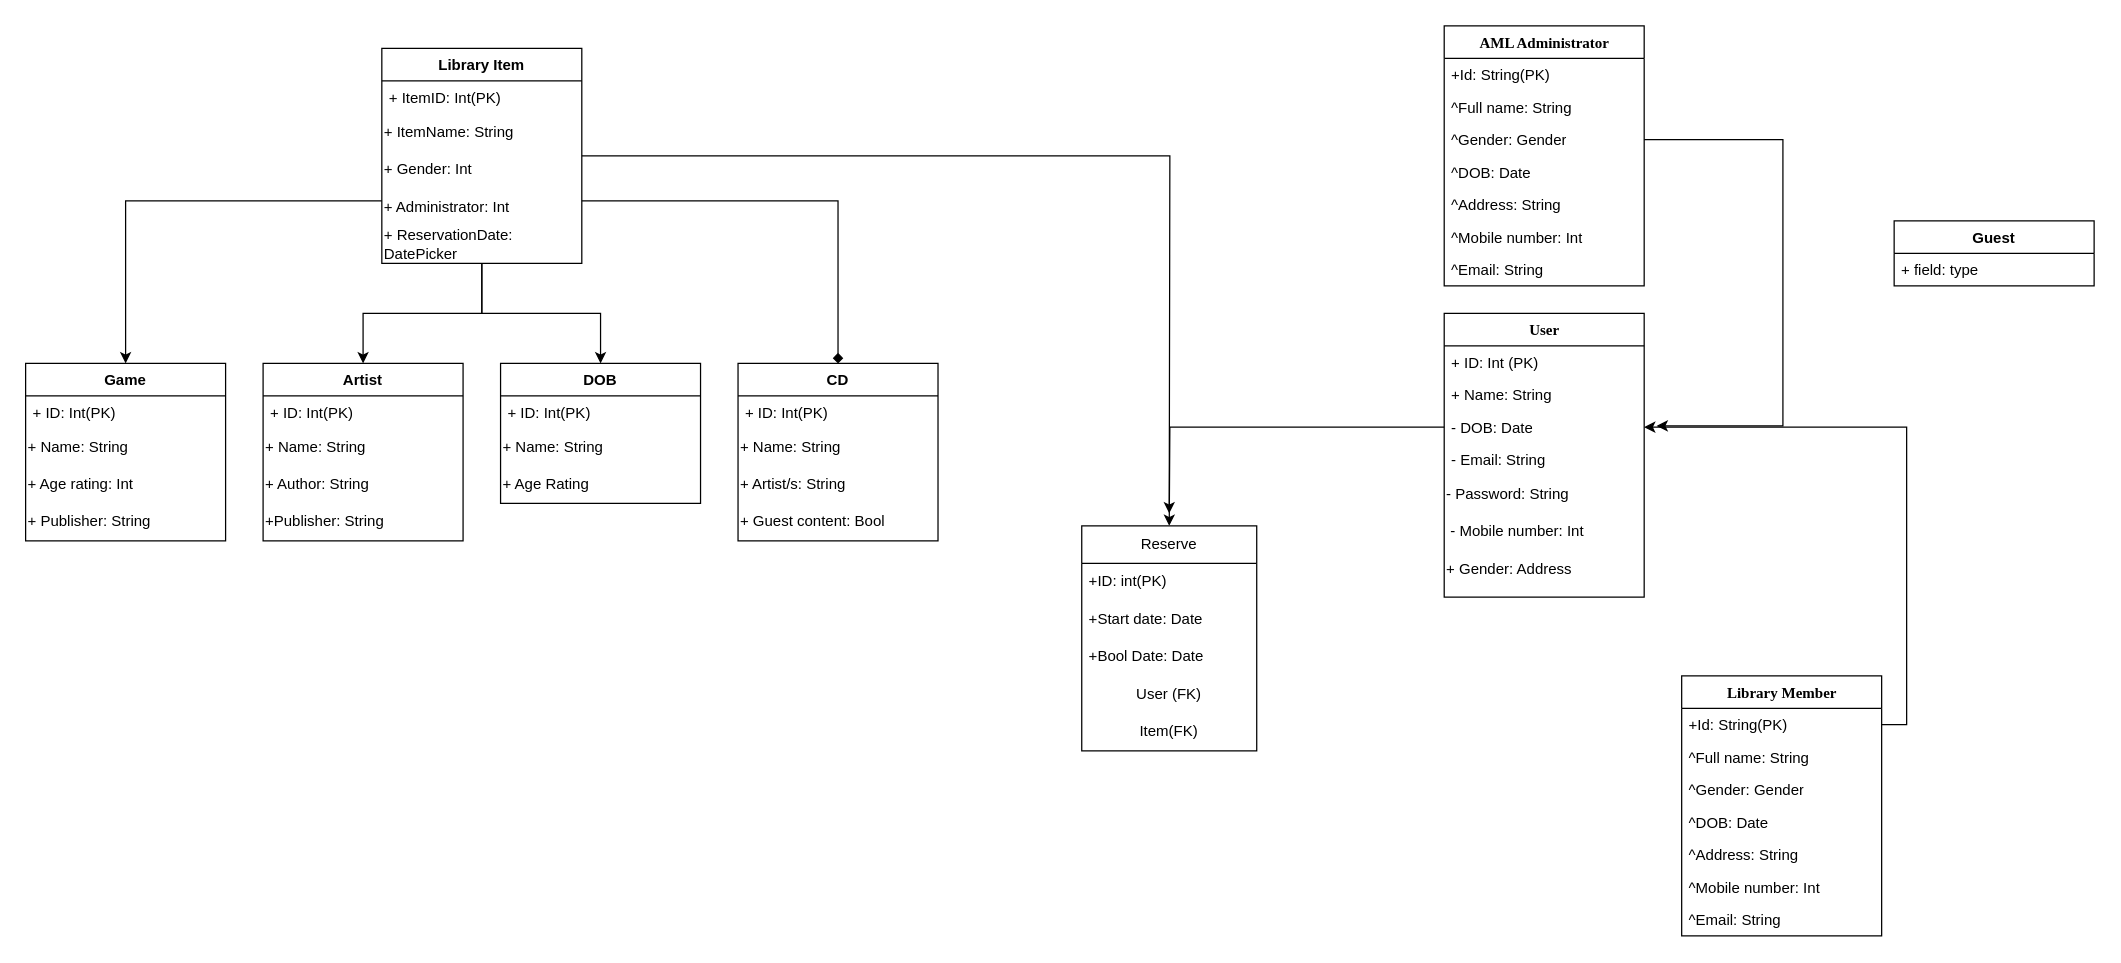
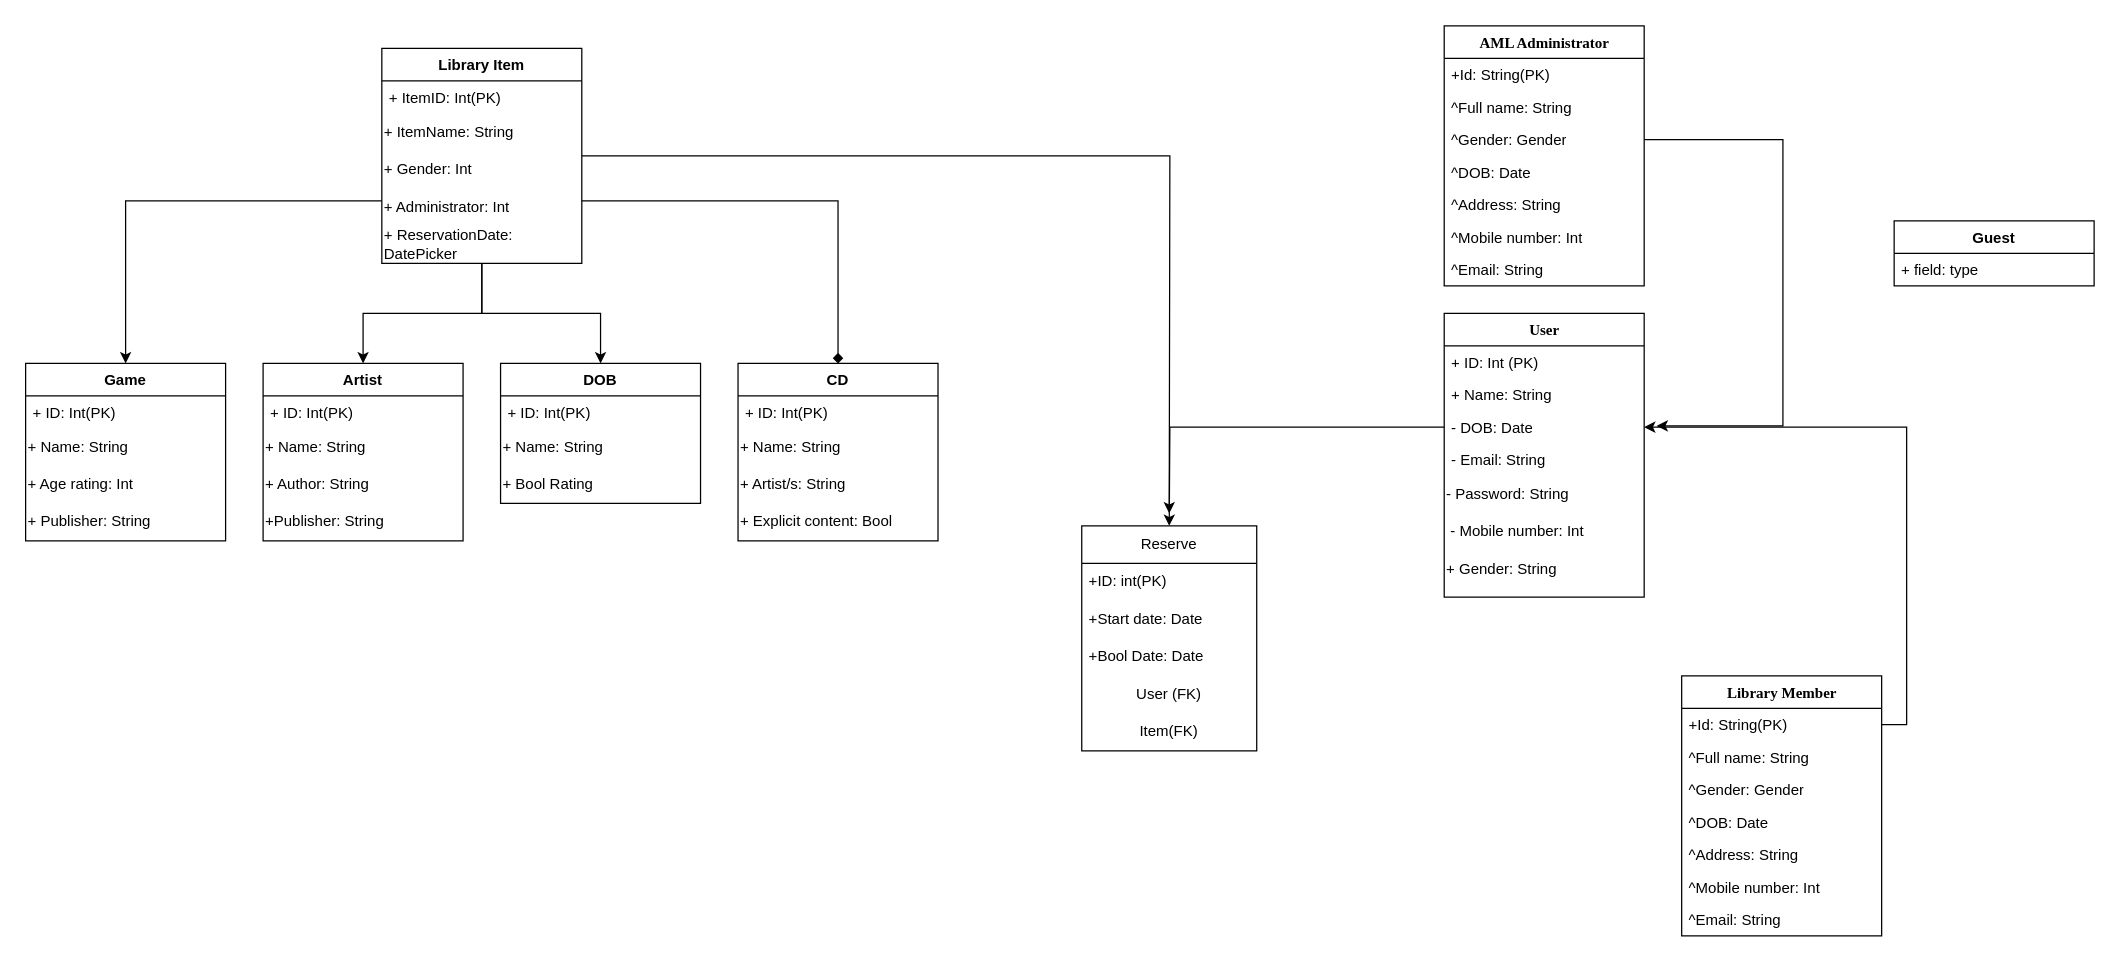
(548, 484) -> (550, 484)
(819, 522) -> (826, 522)
(1512, 569) -> (1506, 569)
